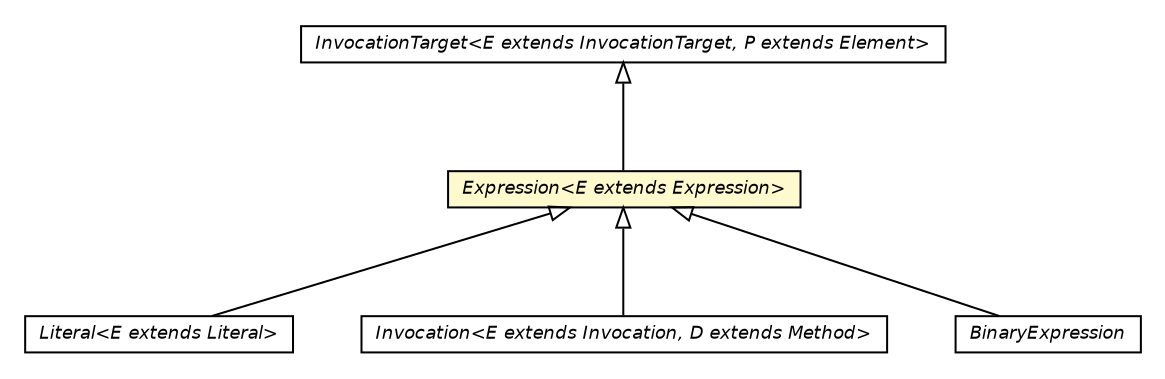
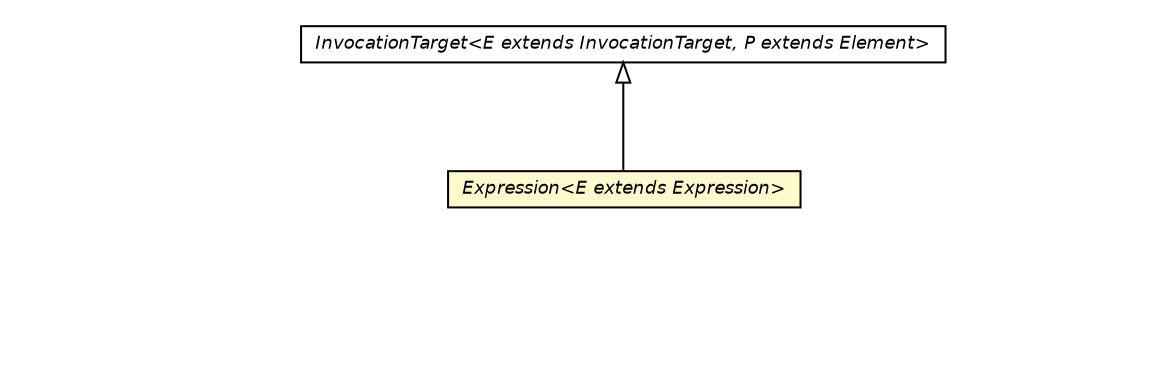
(158, 334) -> none
(623, 334) -> none
(1048, 334) -> none
